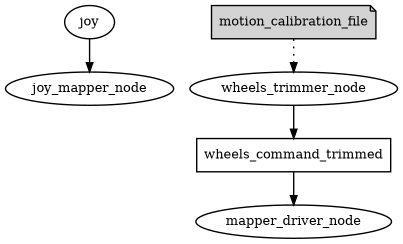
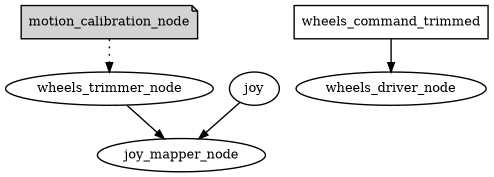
(294, 22) -> (109, 22)
(294, 117) -> (142, 119)
(294, 222) -> (391, 89)
